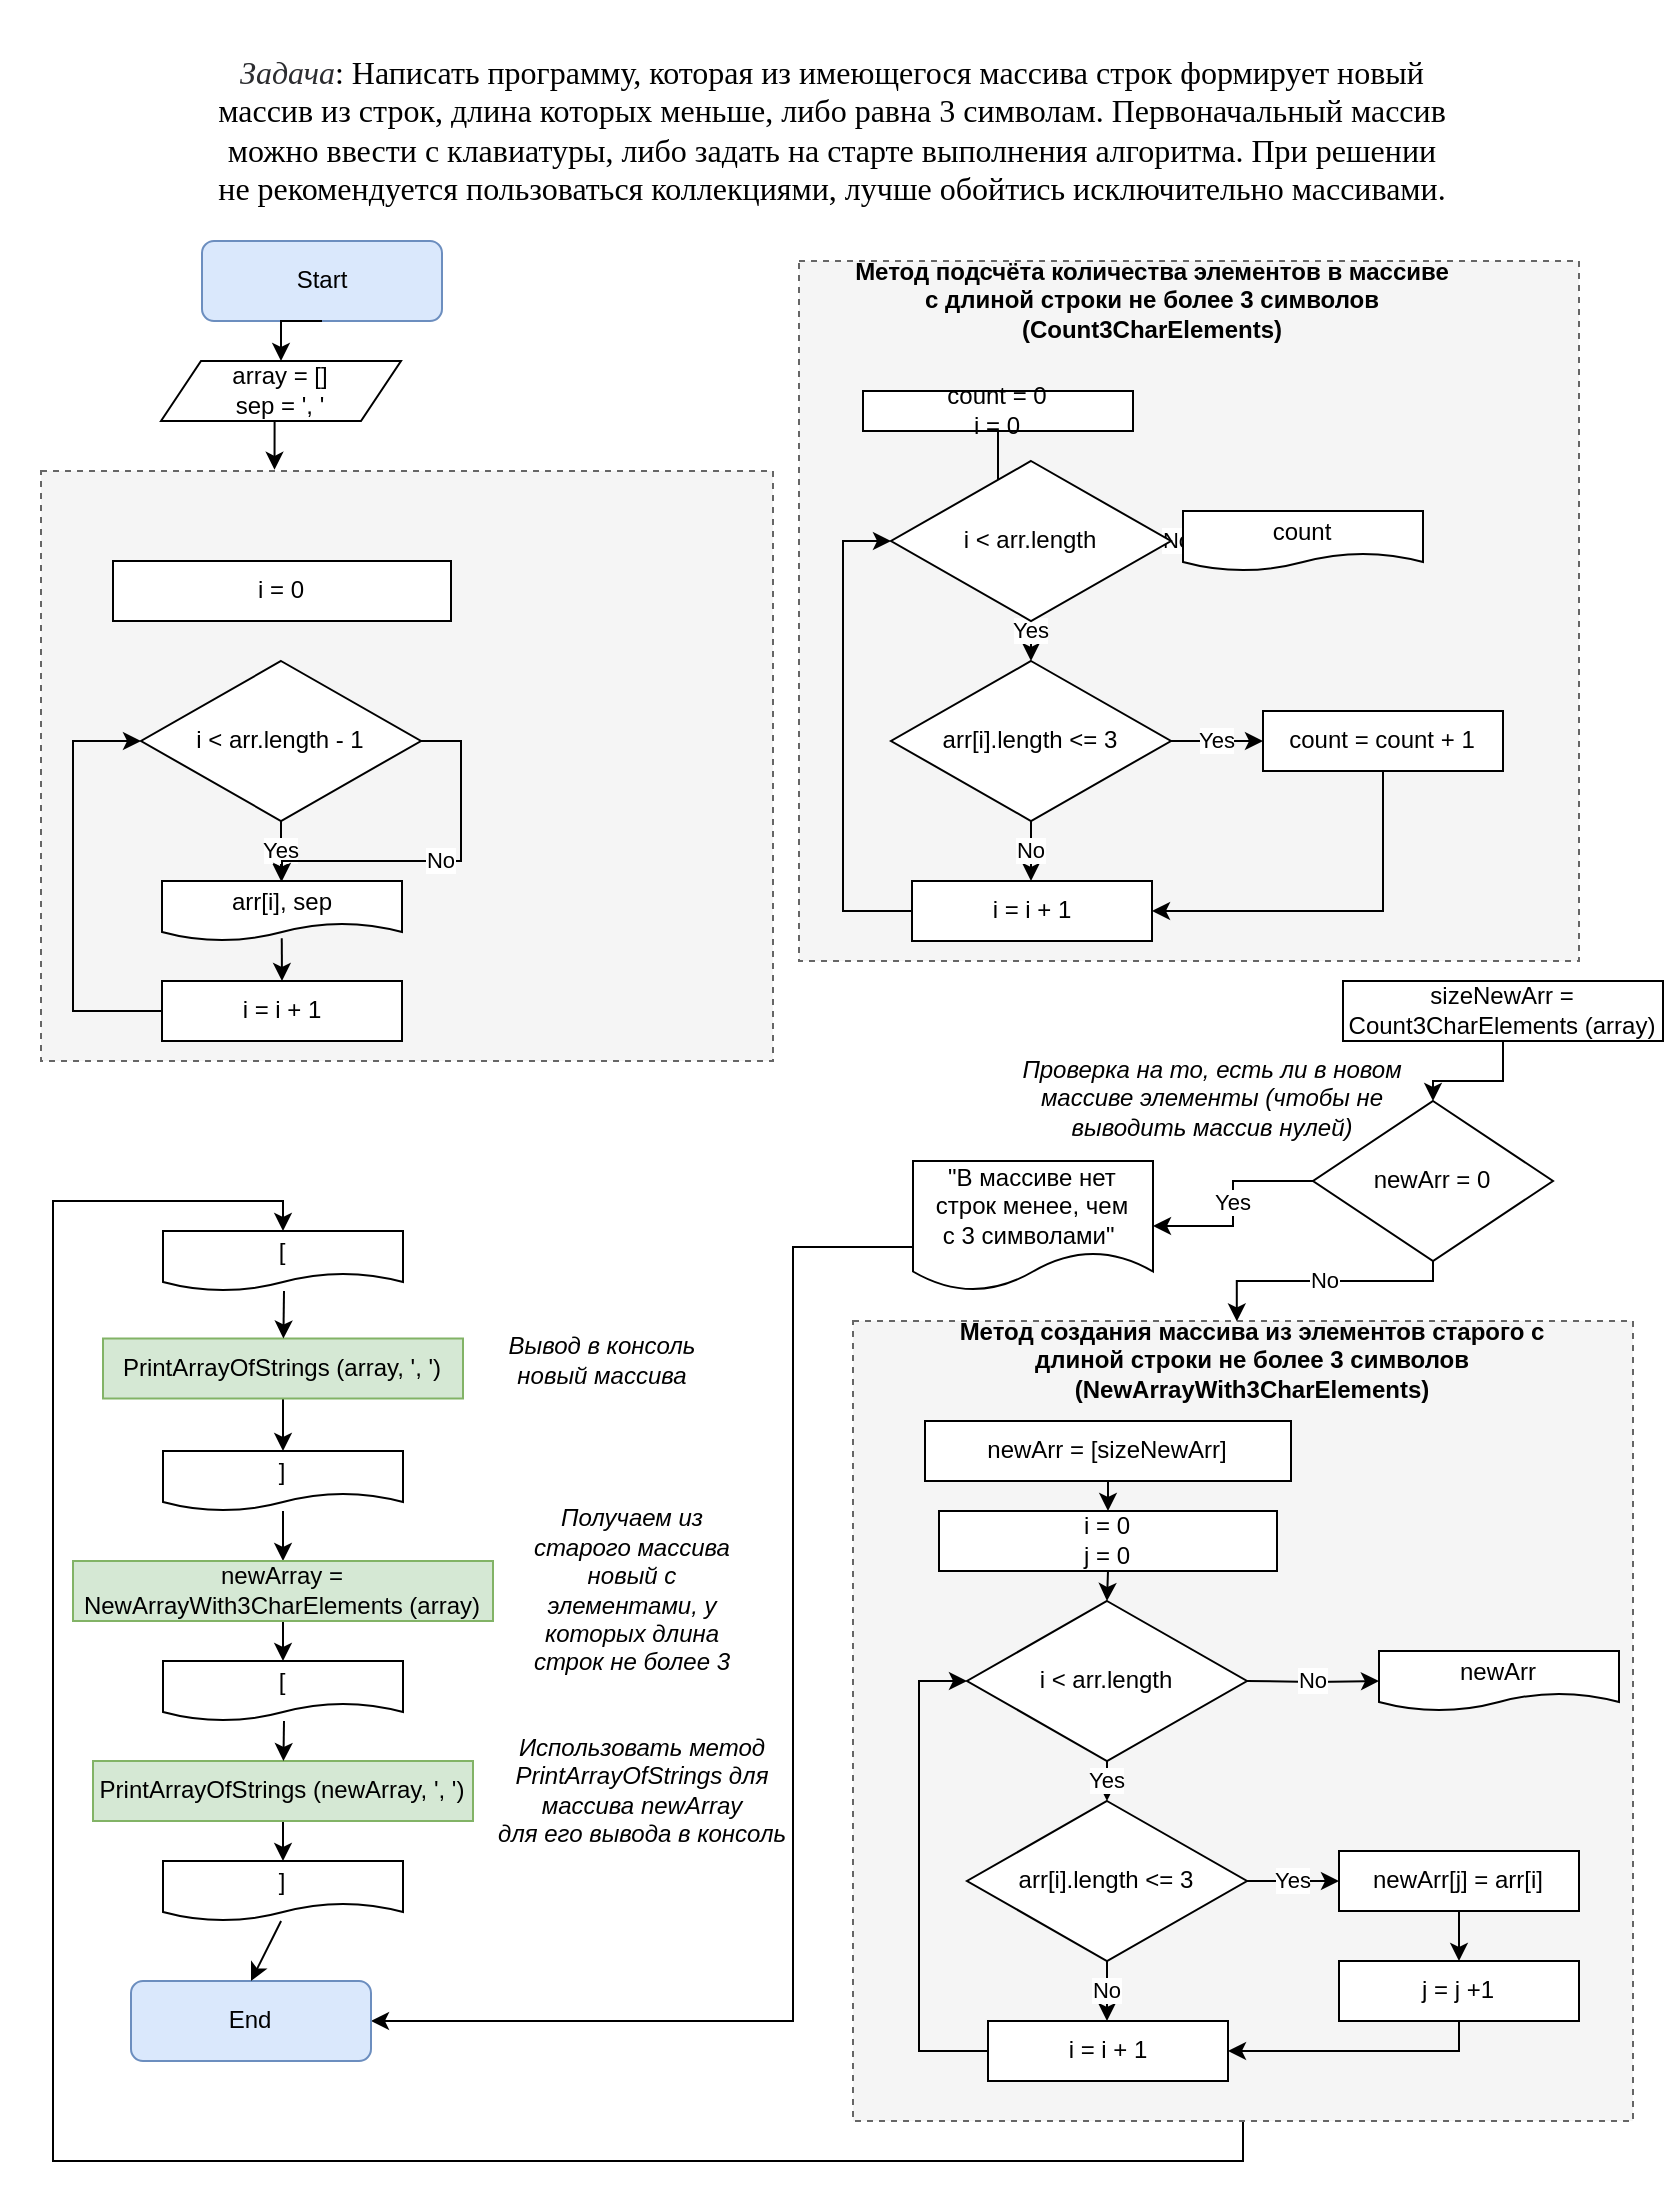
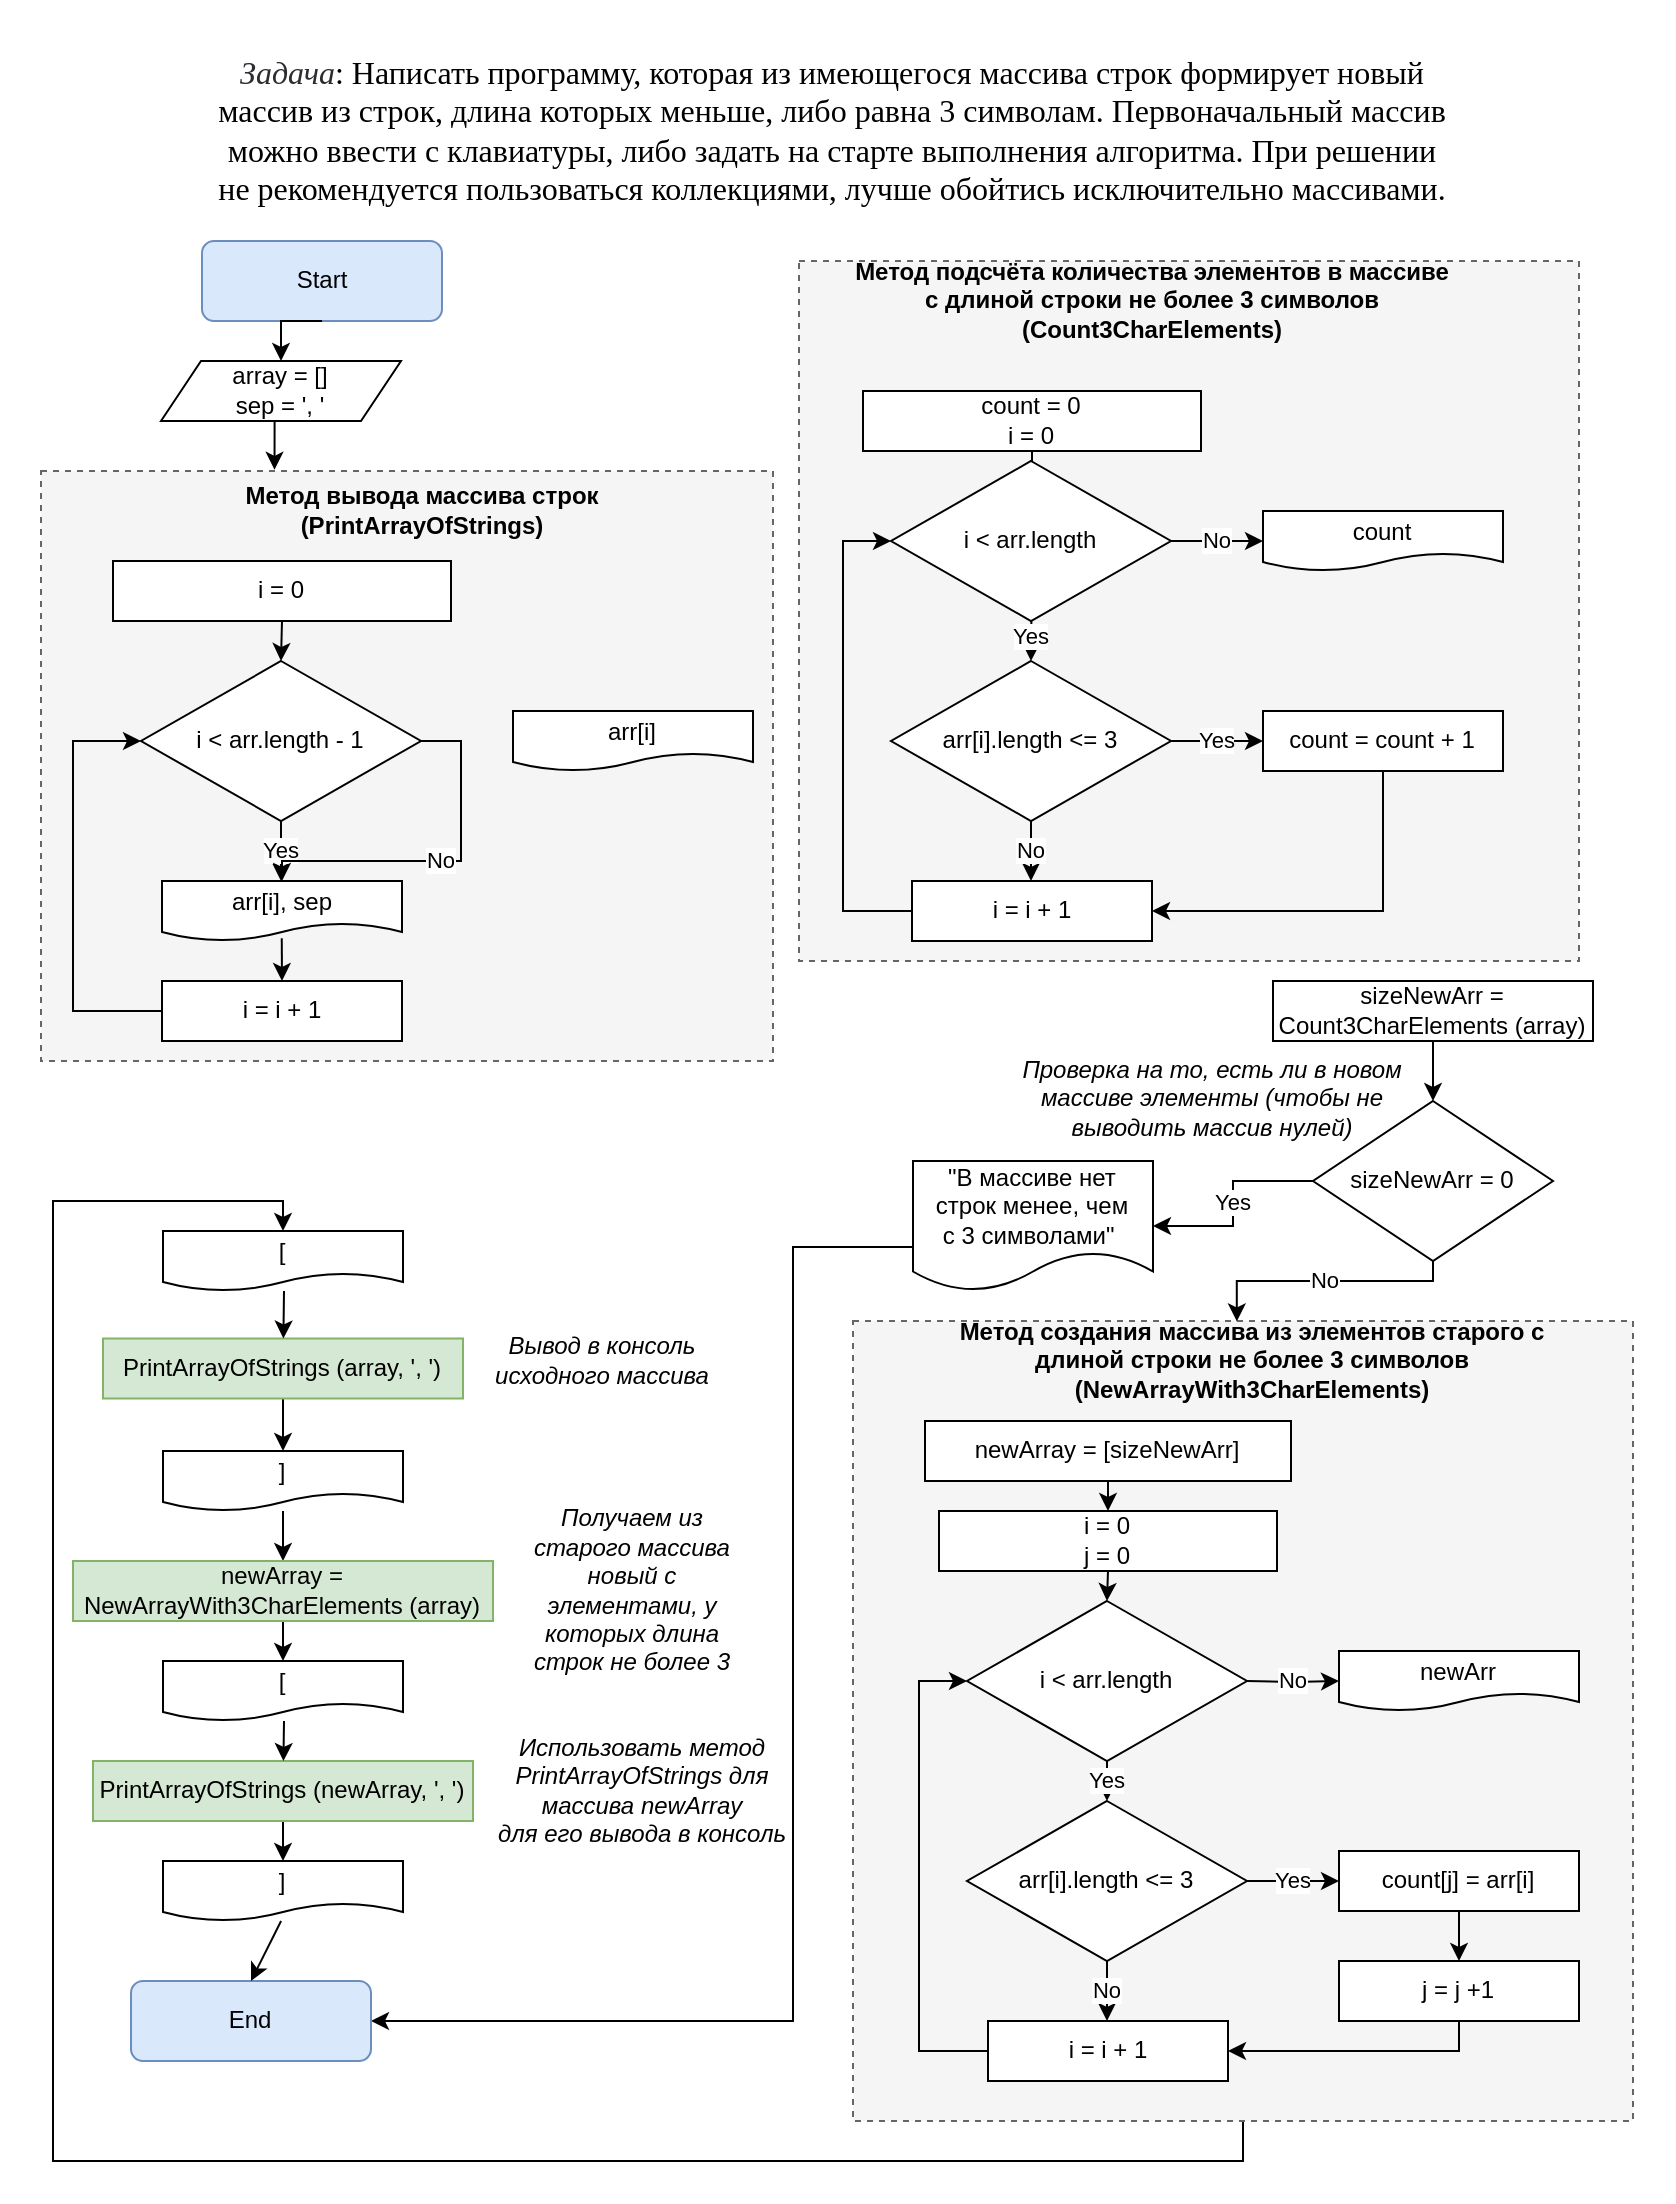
(998, 411) -> (1032, 421)
none -> (423, 511)
(1303, 541) -> (1383, 541)
none -> (282, 634)
none -> (633, 741)
(1503, 1011) -> (1433, 1011)
(1433, 1181) -> (1433, 1181)
(603, 1361) -> (603, 1361)
(1108, 1451) -> (1108, 1451)
(1499, 1681) -> (1459, 1681)
(1459, 1881) -> (1459, 1881)
